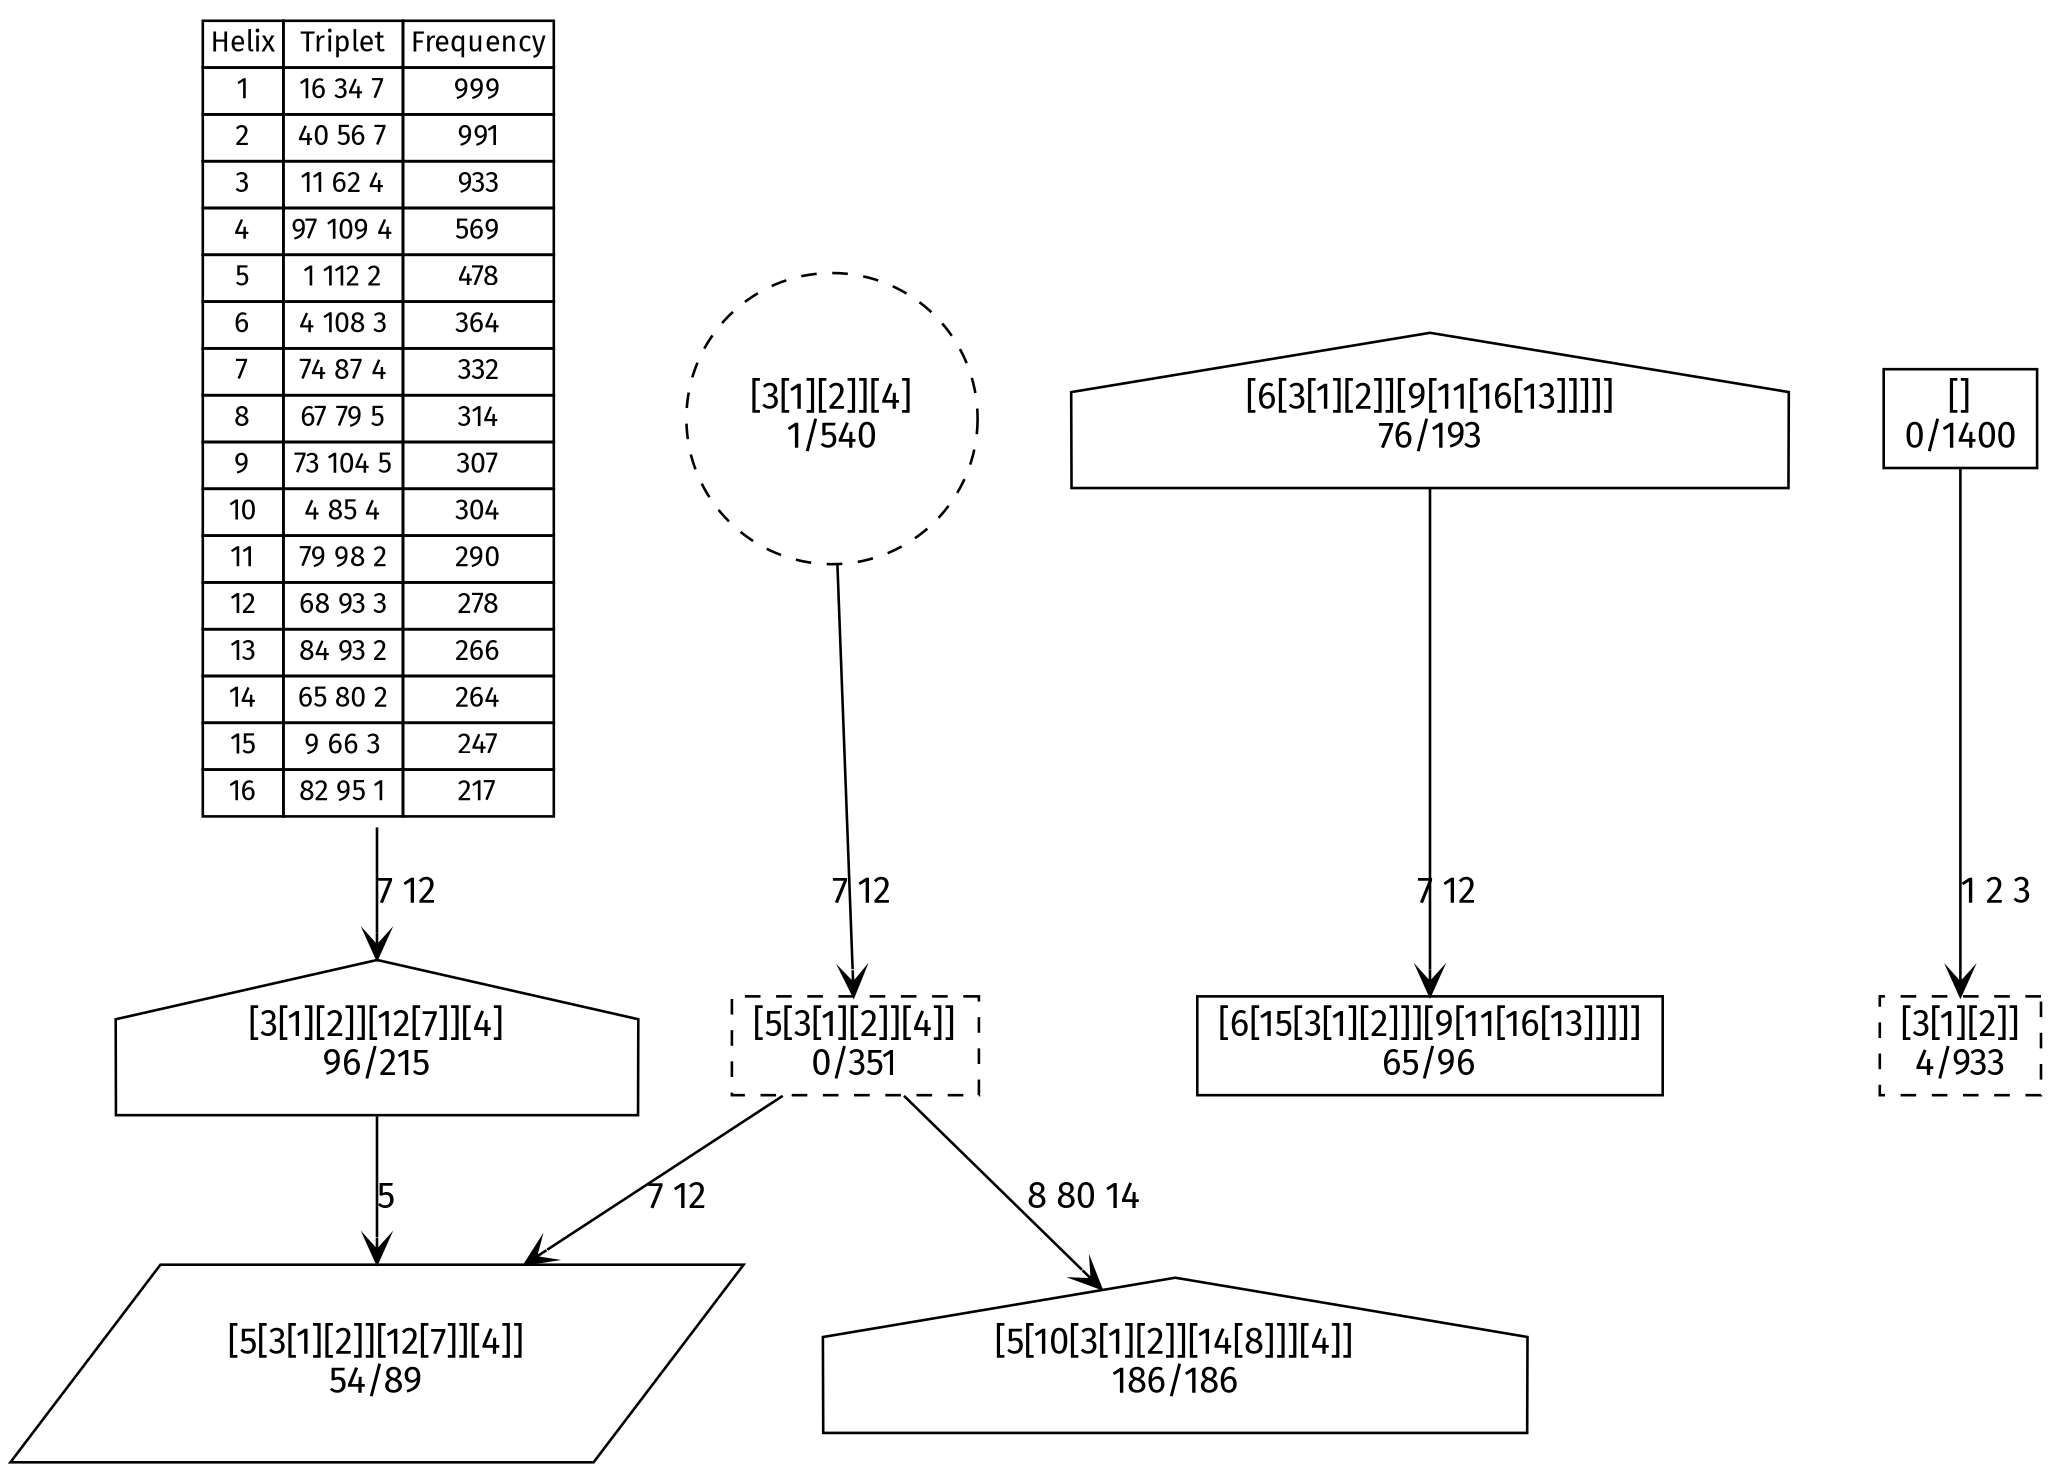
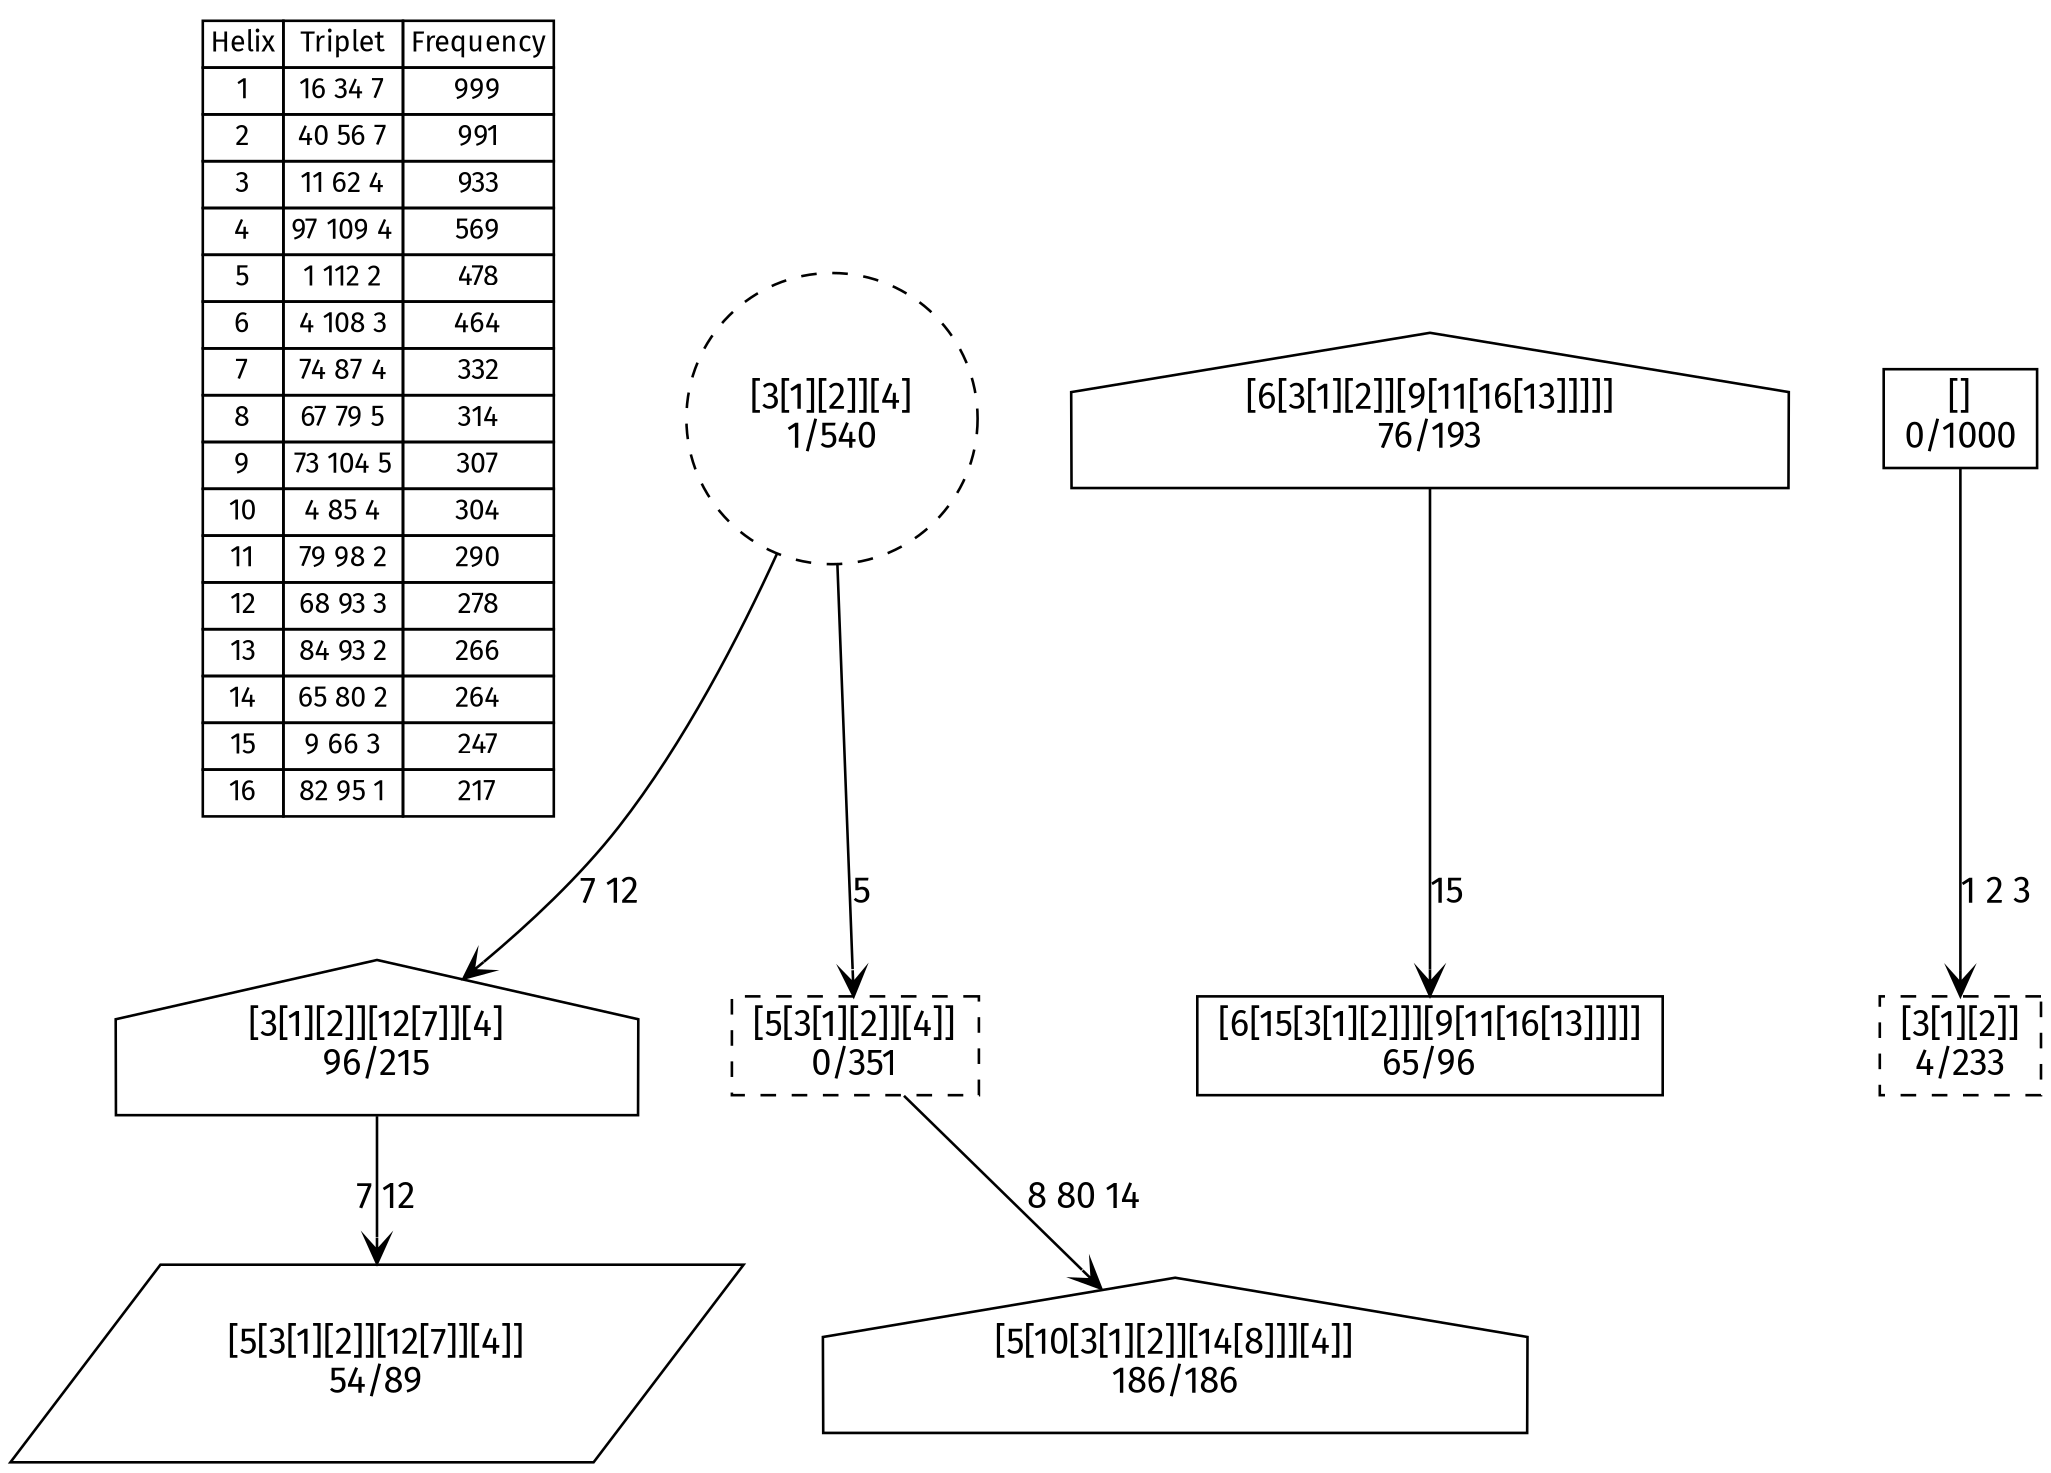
(478, 324) -> (478, 324)
(1960, 419) -> (1960, 419)
(377, 880) -> (655, 776)
(867, 893) -> (867, 893)
(1452, 893) -> (1452, 893)
(1960, 1046) -> (1960, 1046)
(665, 1173) -> none
(391, 1198) -> (391, 1198)
